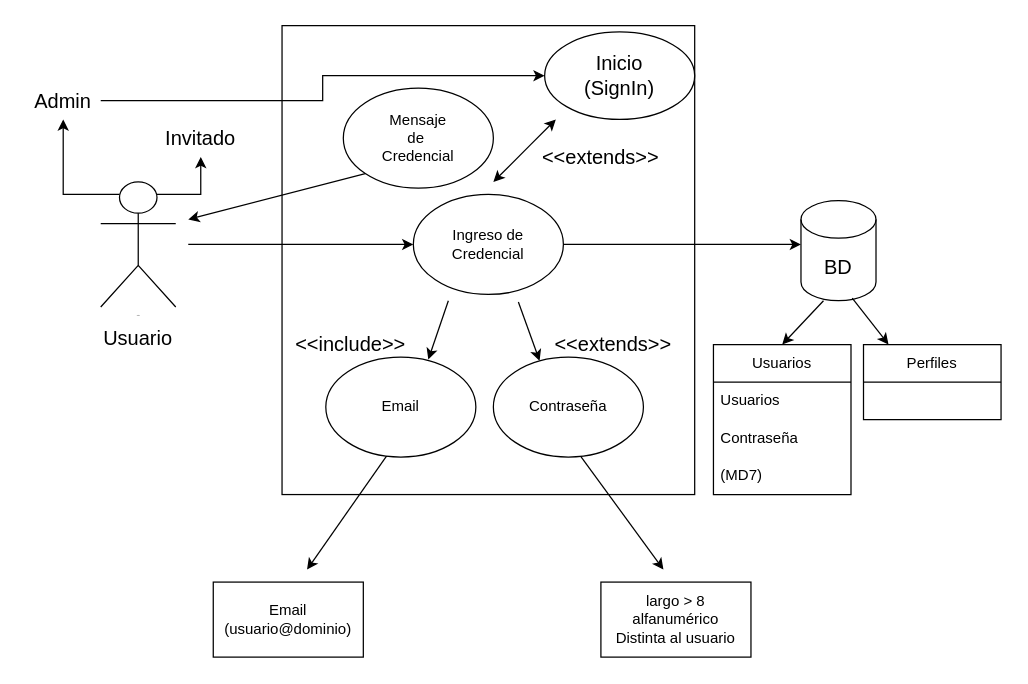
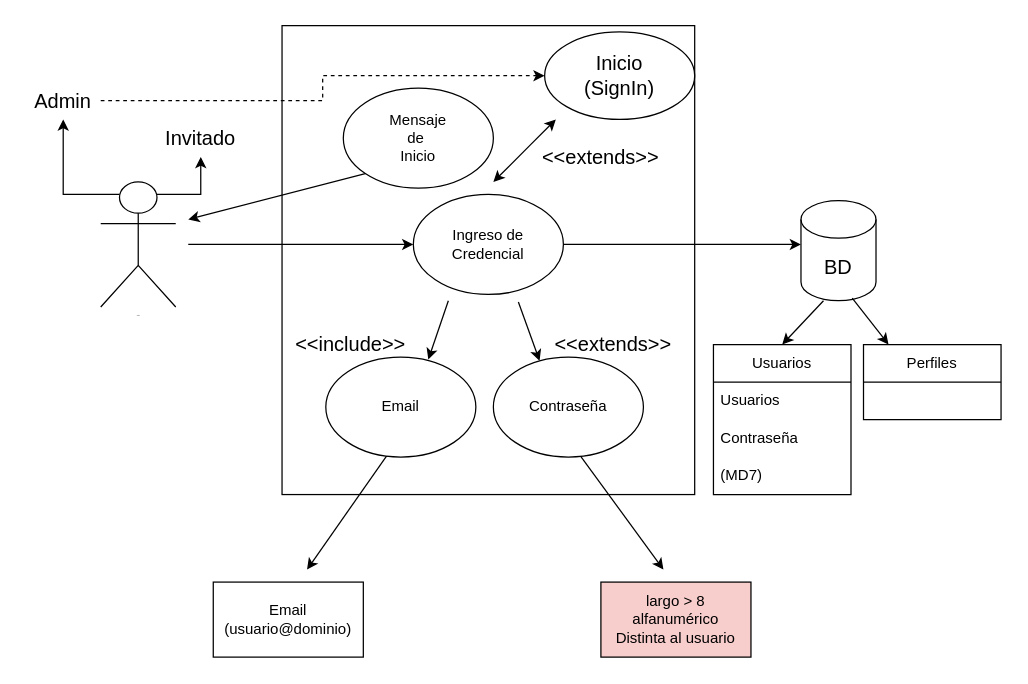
(323, 93) -> (323, 93)
(418, 138) -> (418, 138)
(138, 338) -> none
(676, 619) -> (676, 619)
